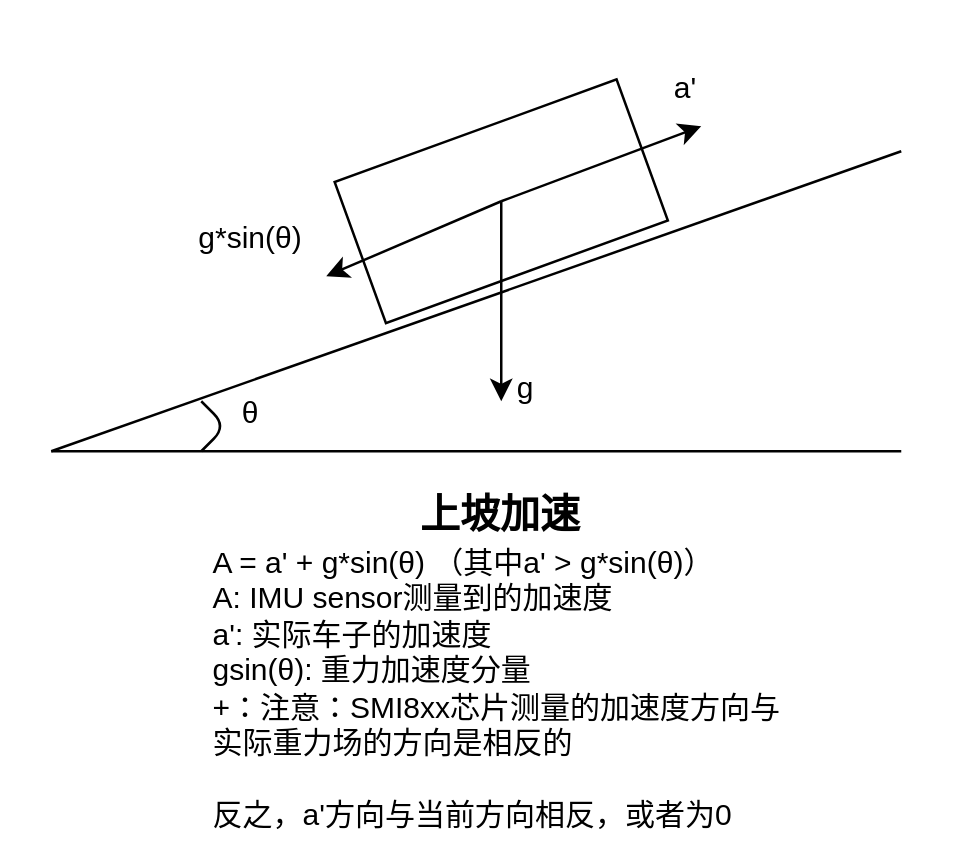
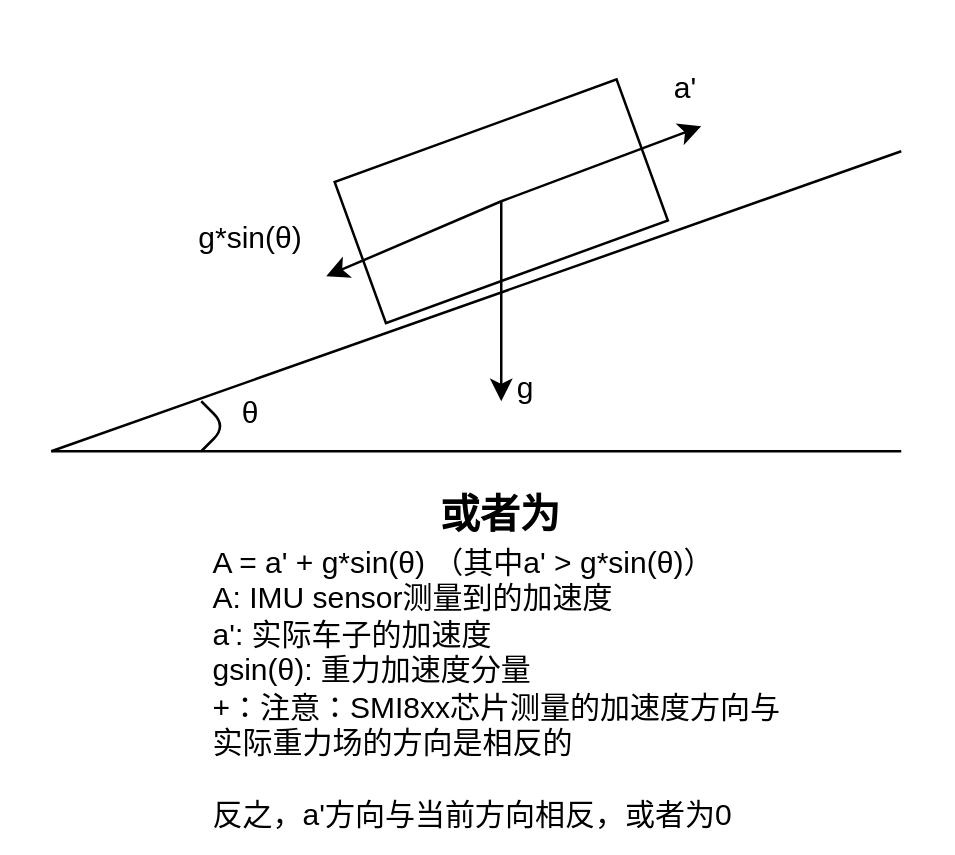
(501, 514) -> (501, 514)
